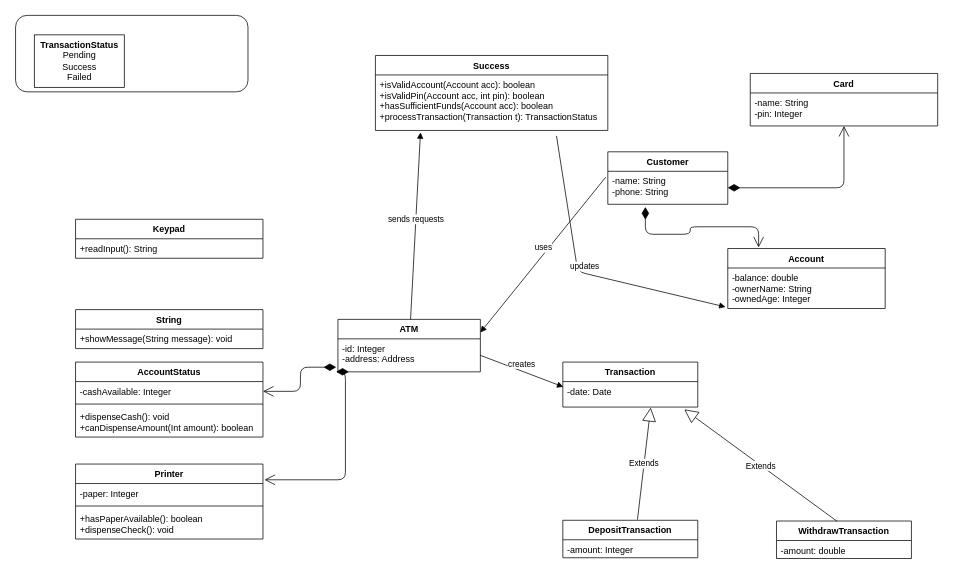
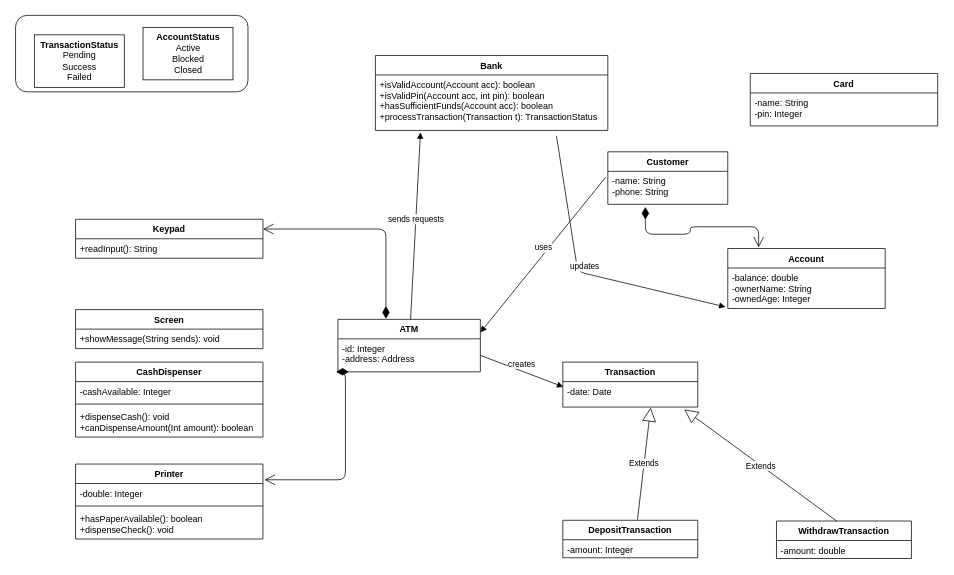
none -> (188, 54)
(491, 66) -> (491, 66)
(793, 188) -> none
none -> (384, 231)
(169, 320) -> (169, 320)
(159, 339) -> (154, 339)
(169, 372) -> (169, 372)
(300, 385) -> none
(115, 494) -> (116, 494)
